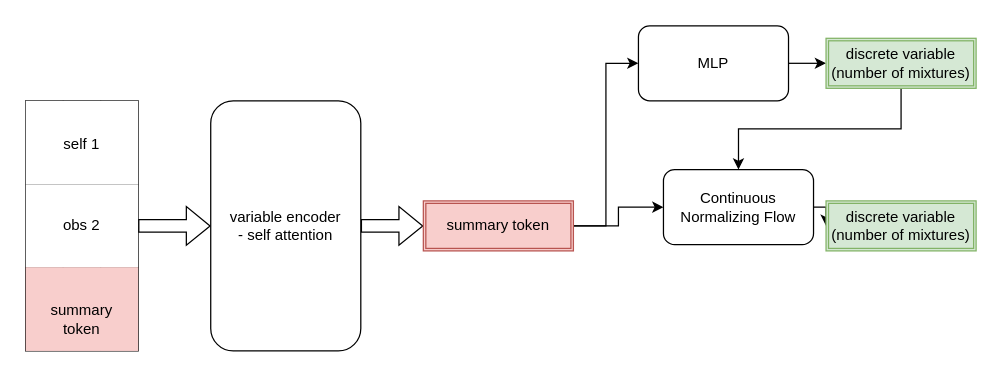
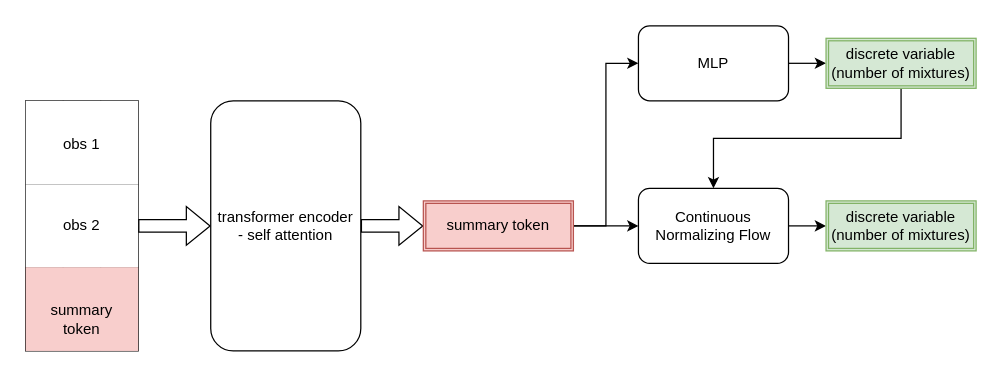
(82, 144) -> (82, 144)
(738, 207) -> (713, 226)
(286, 226) -> (286, 226)
